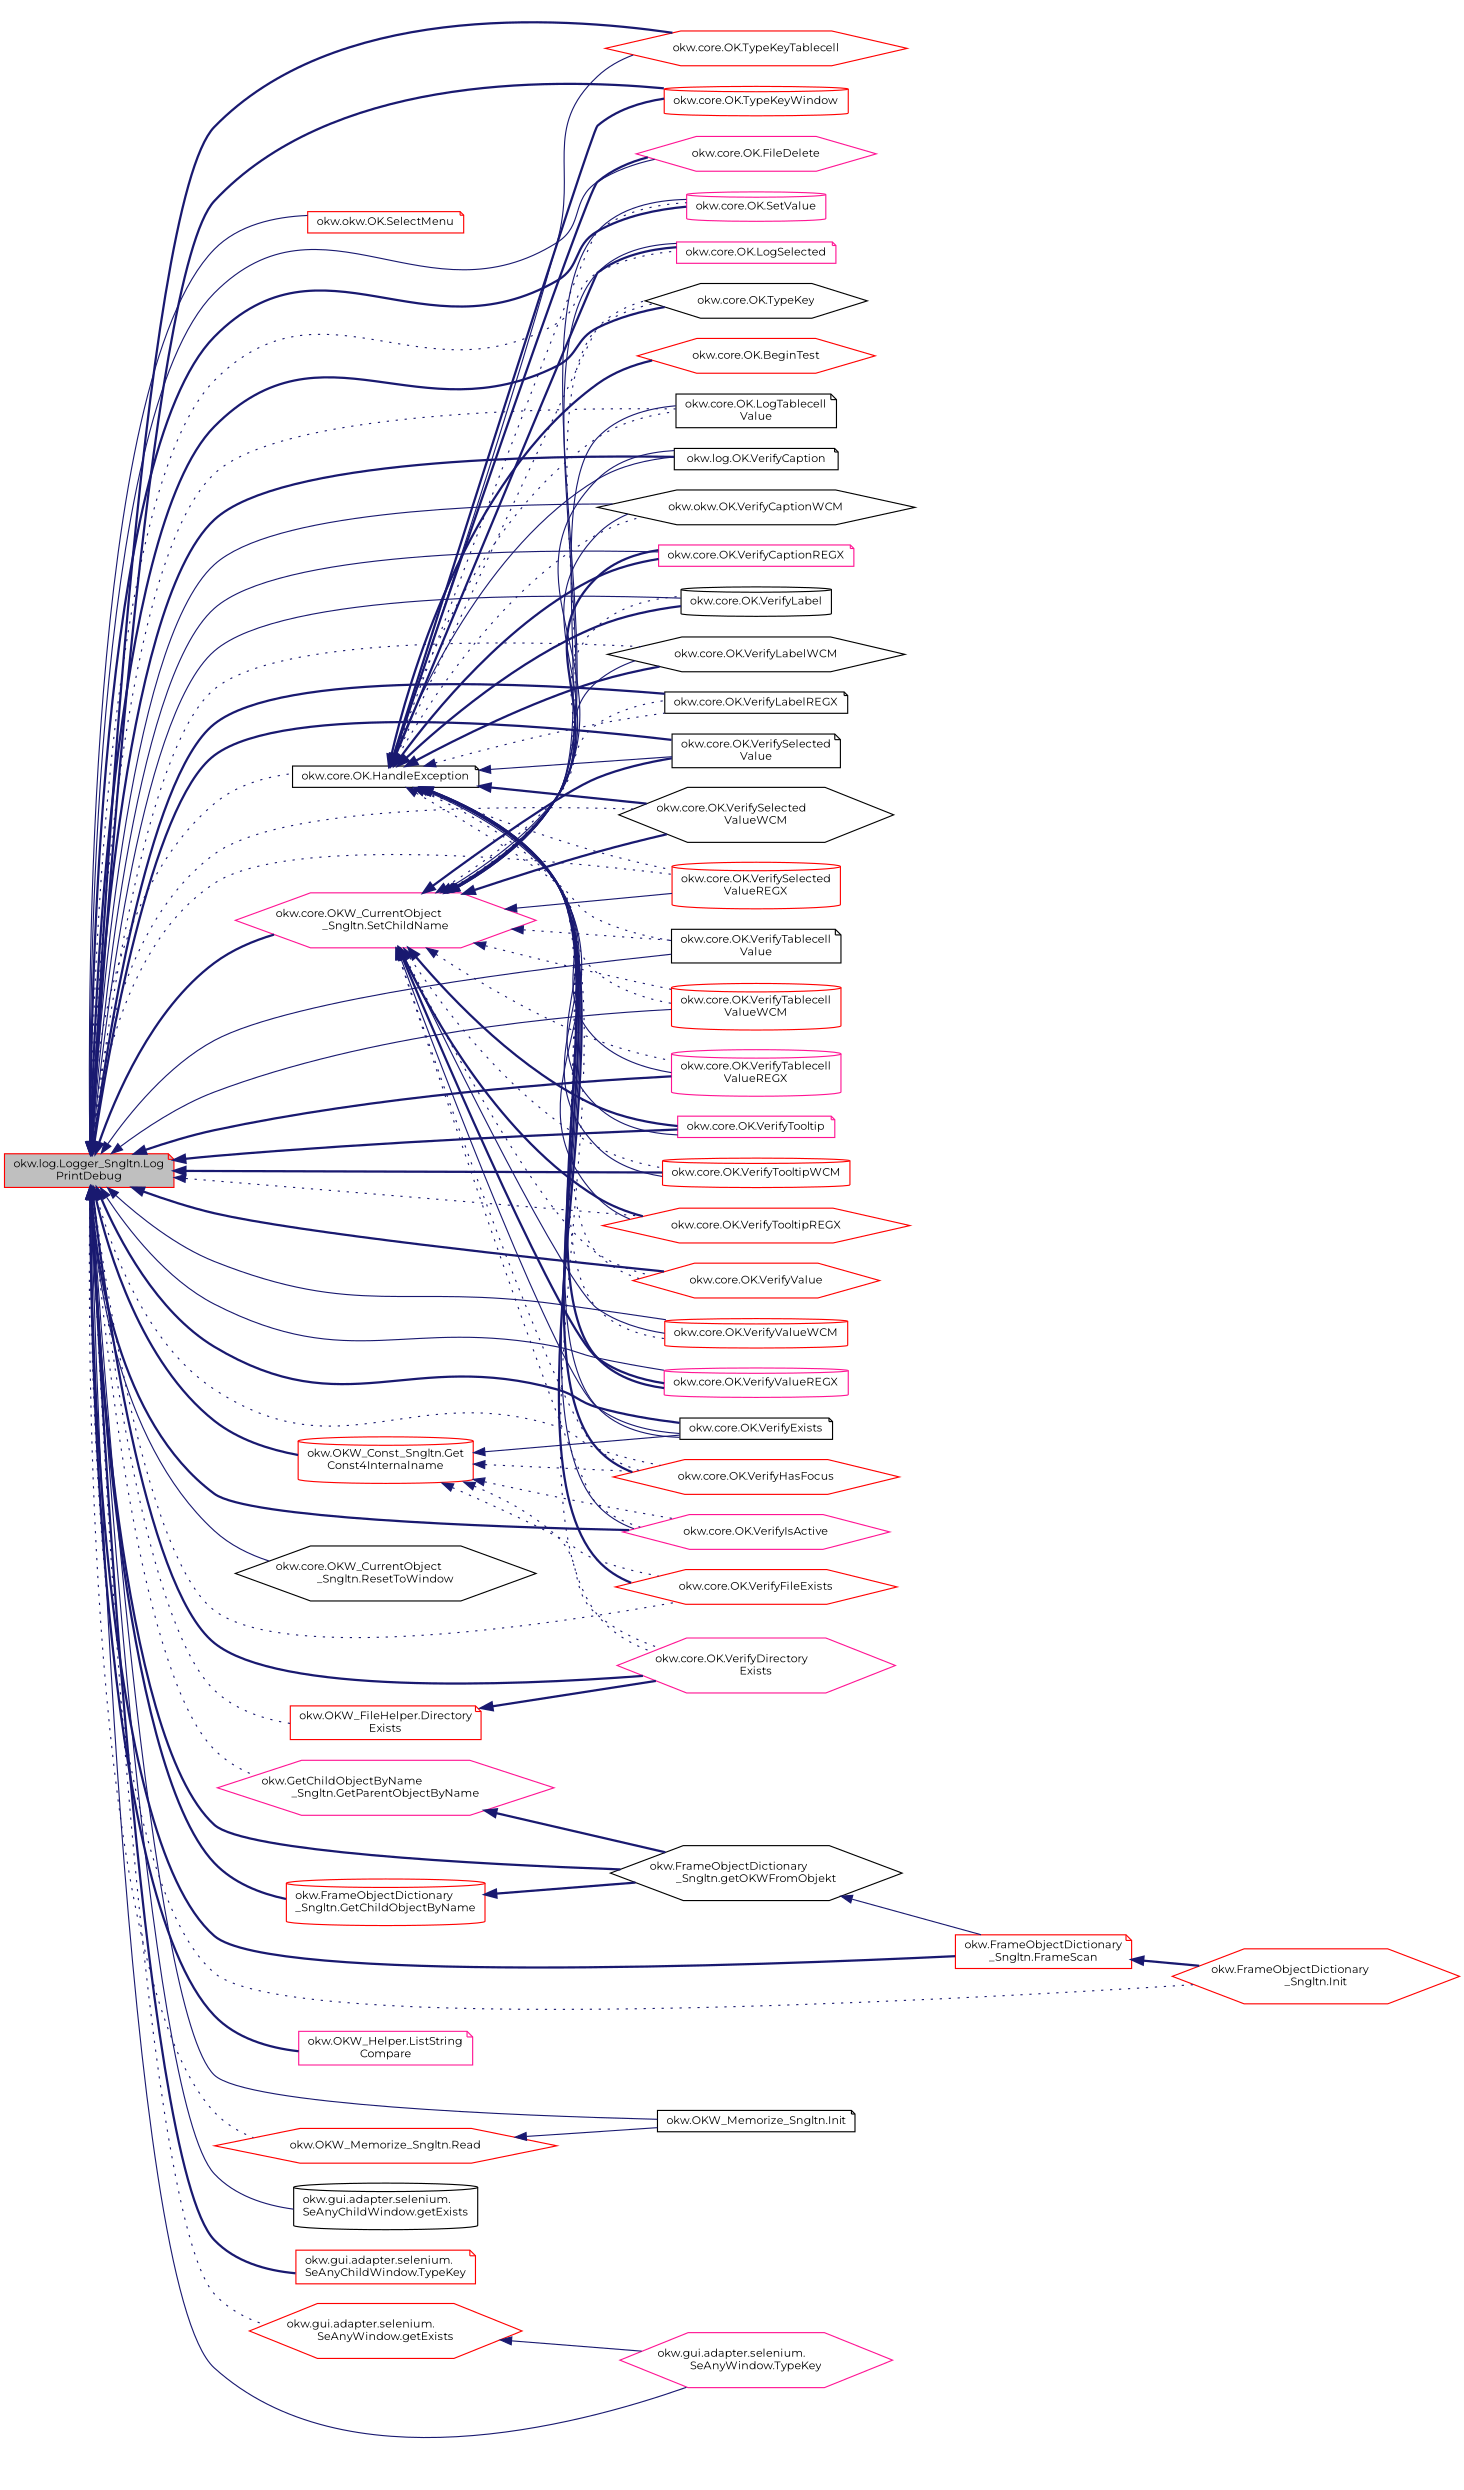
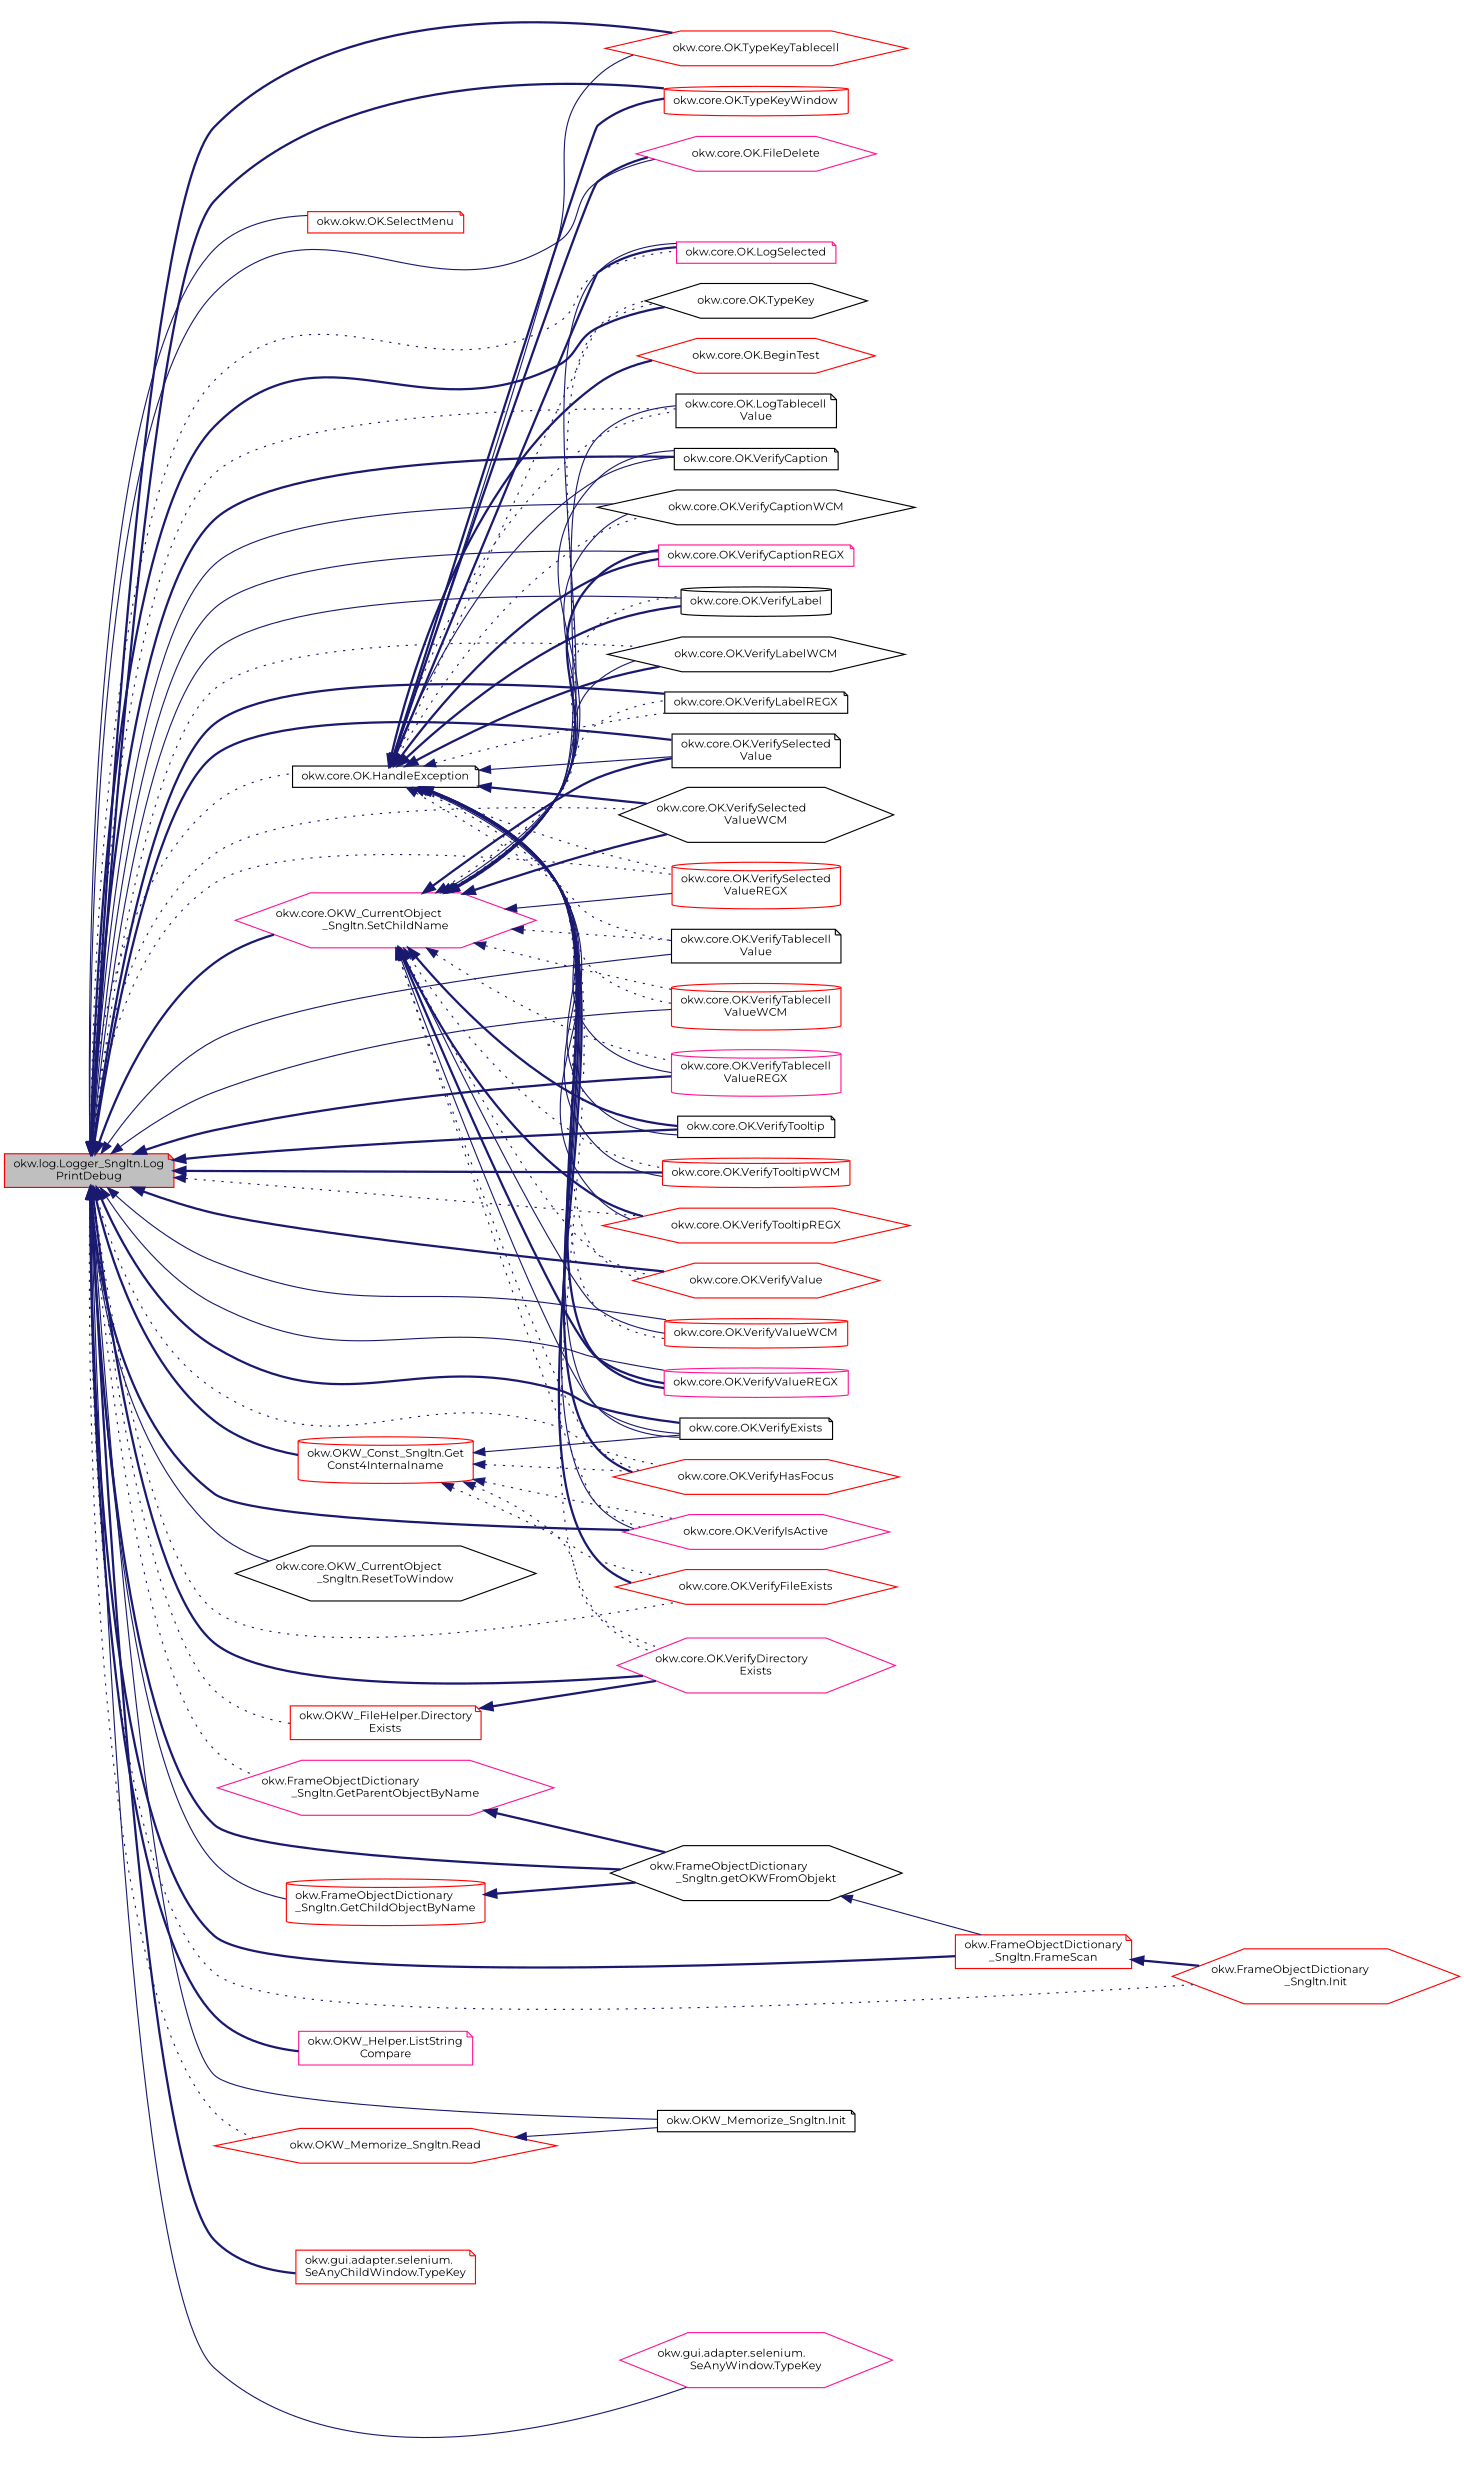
(756, 207) -> none
(756, 459) -> (756, 459)
(756, 507) -> (756, 507)
(756, 1127) -> (756, 1127)
(155, 1729) -> (155, 1729)
(386, 1788) -> (386, 1788)
(386, 2206) -> none
(386, 2331) -> none
